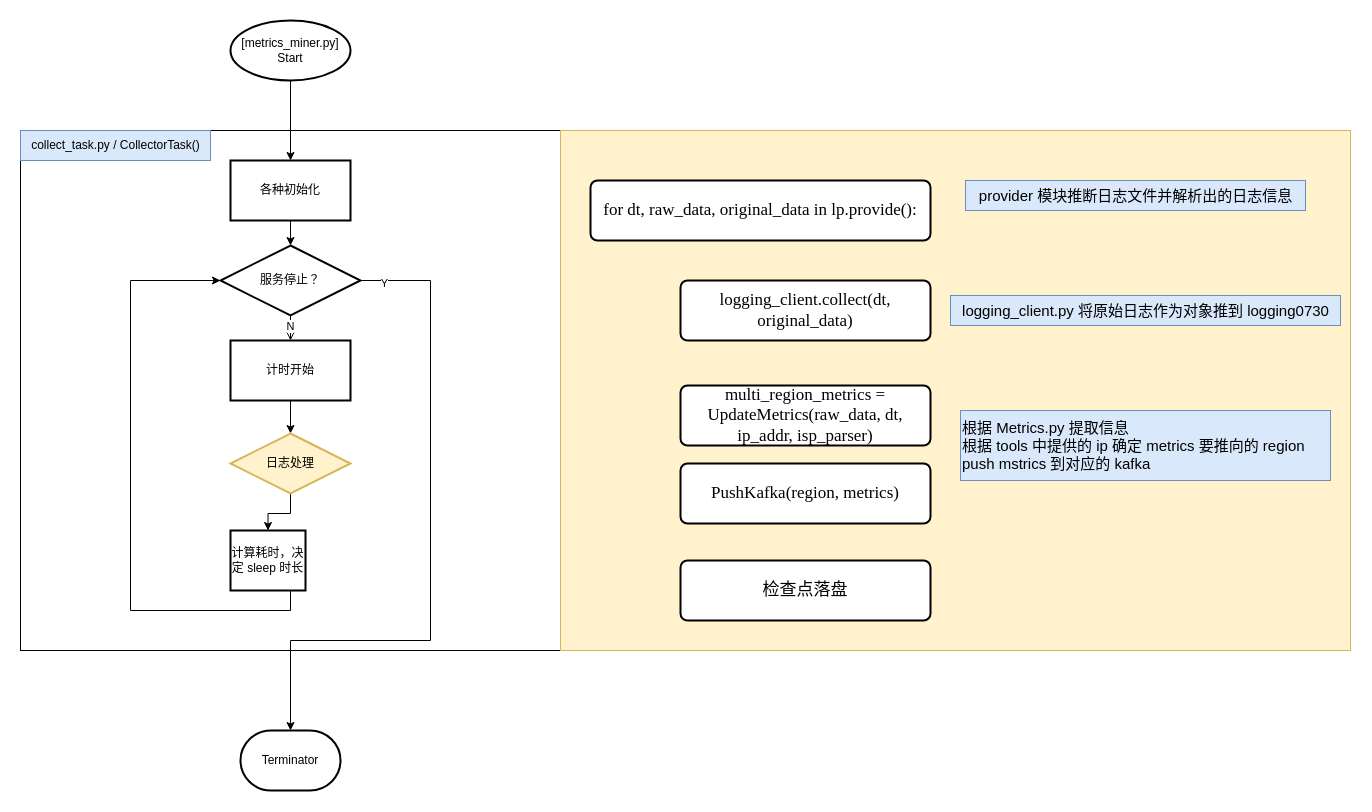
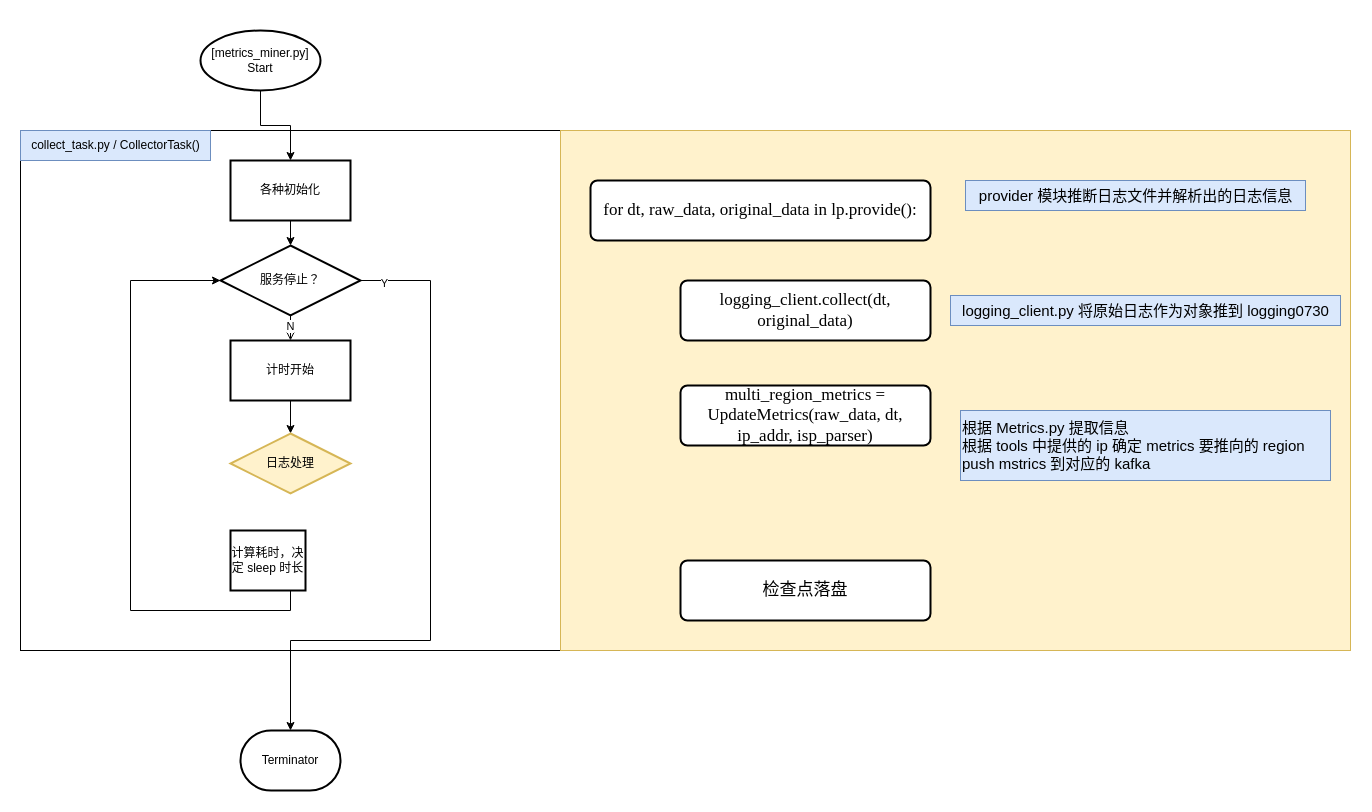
(291, 51) -> (261, 61)
(806, 494) -> none
(284, 514) -> none
